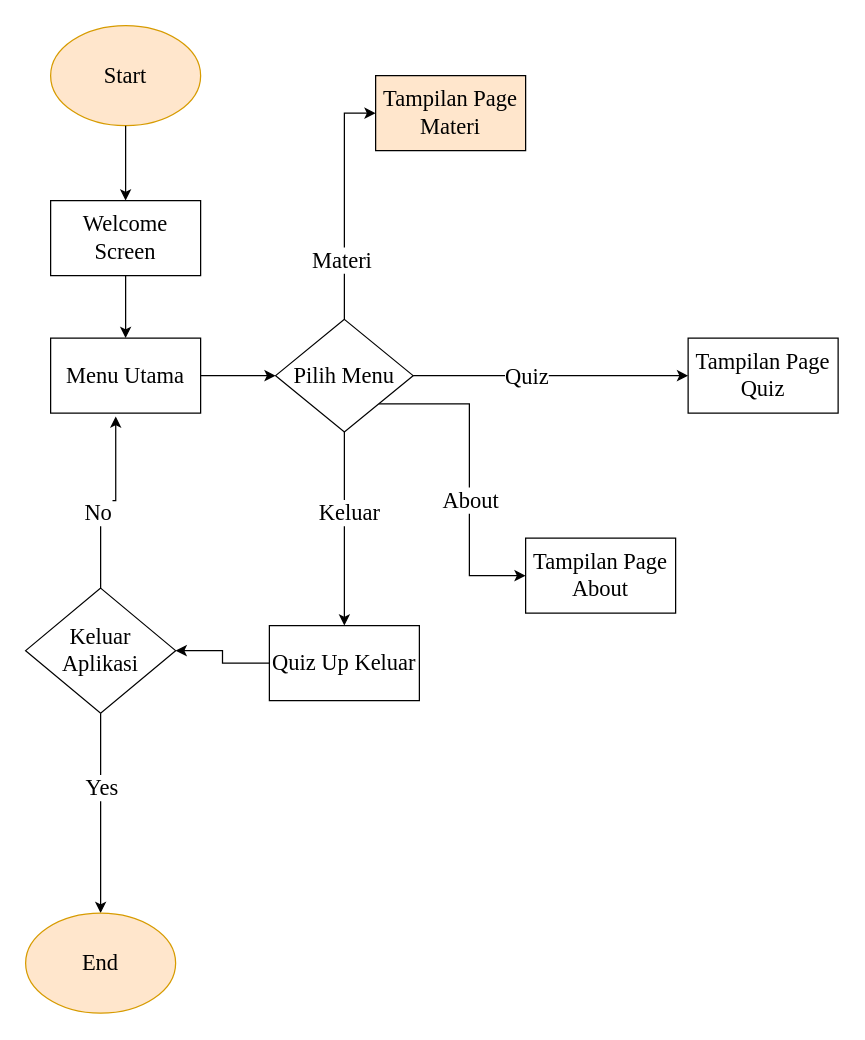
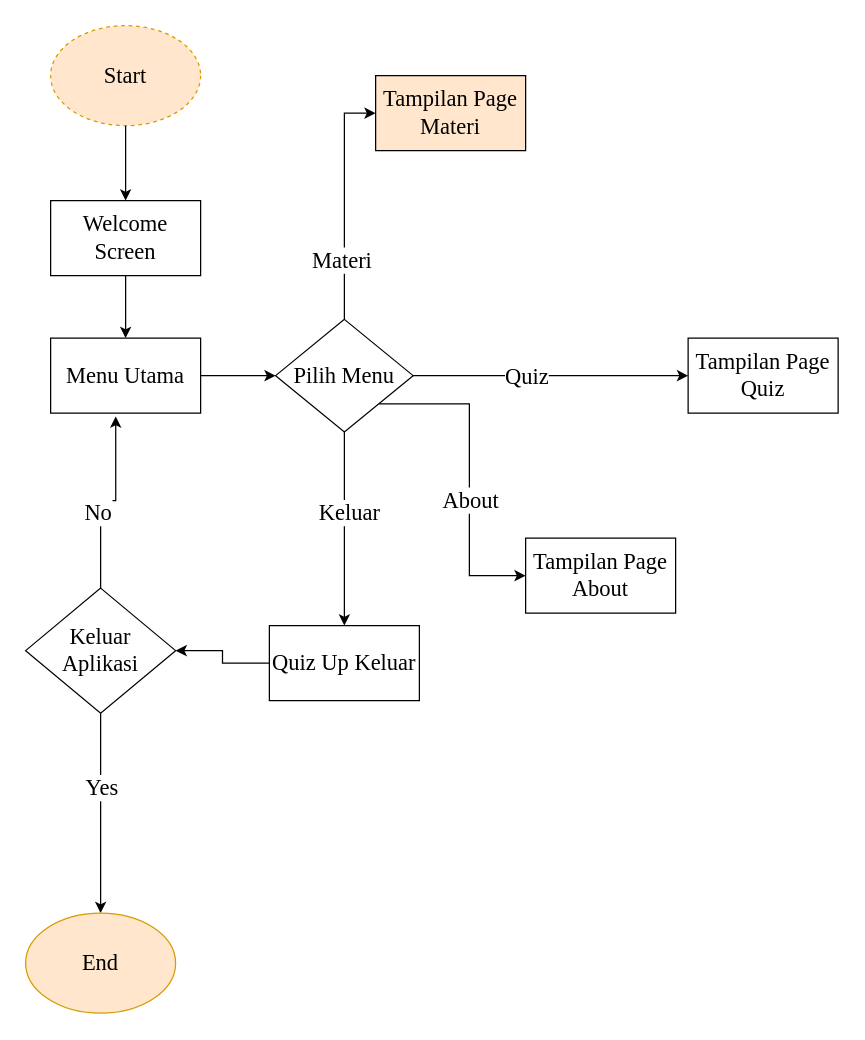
(126, 76) -> (126, 76)
